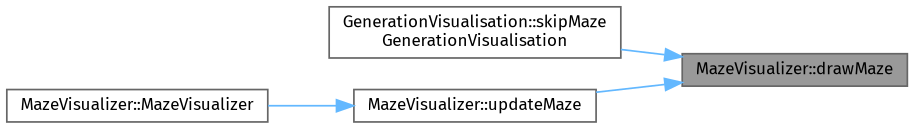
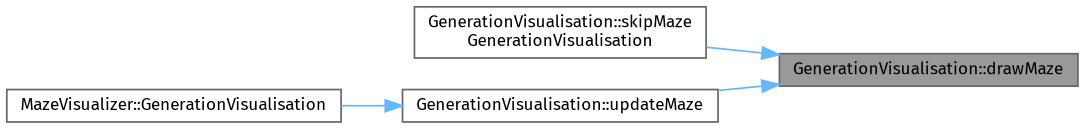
(795, 70) -> (929, 70)
(137, 106) -> (174, 106)
(475, 106) -> (560, 106)
